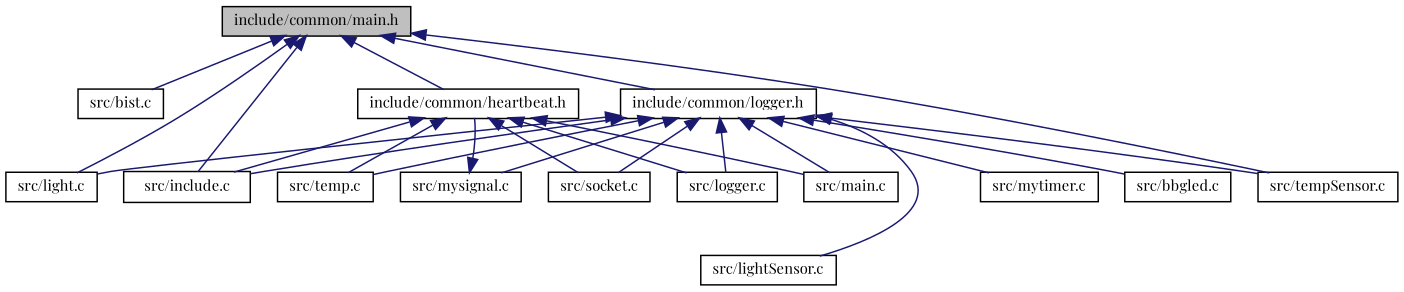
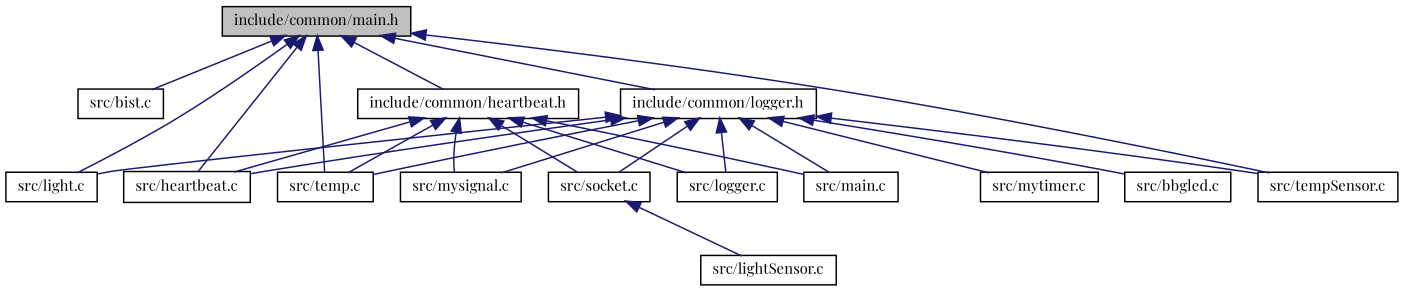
none -> (321, 112)
(475, 138) -> (454, 153)
(187, 187) -> (187, 187)
(917, 194) -> (690, 232)
